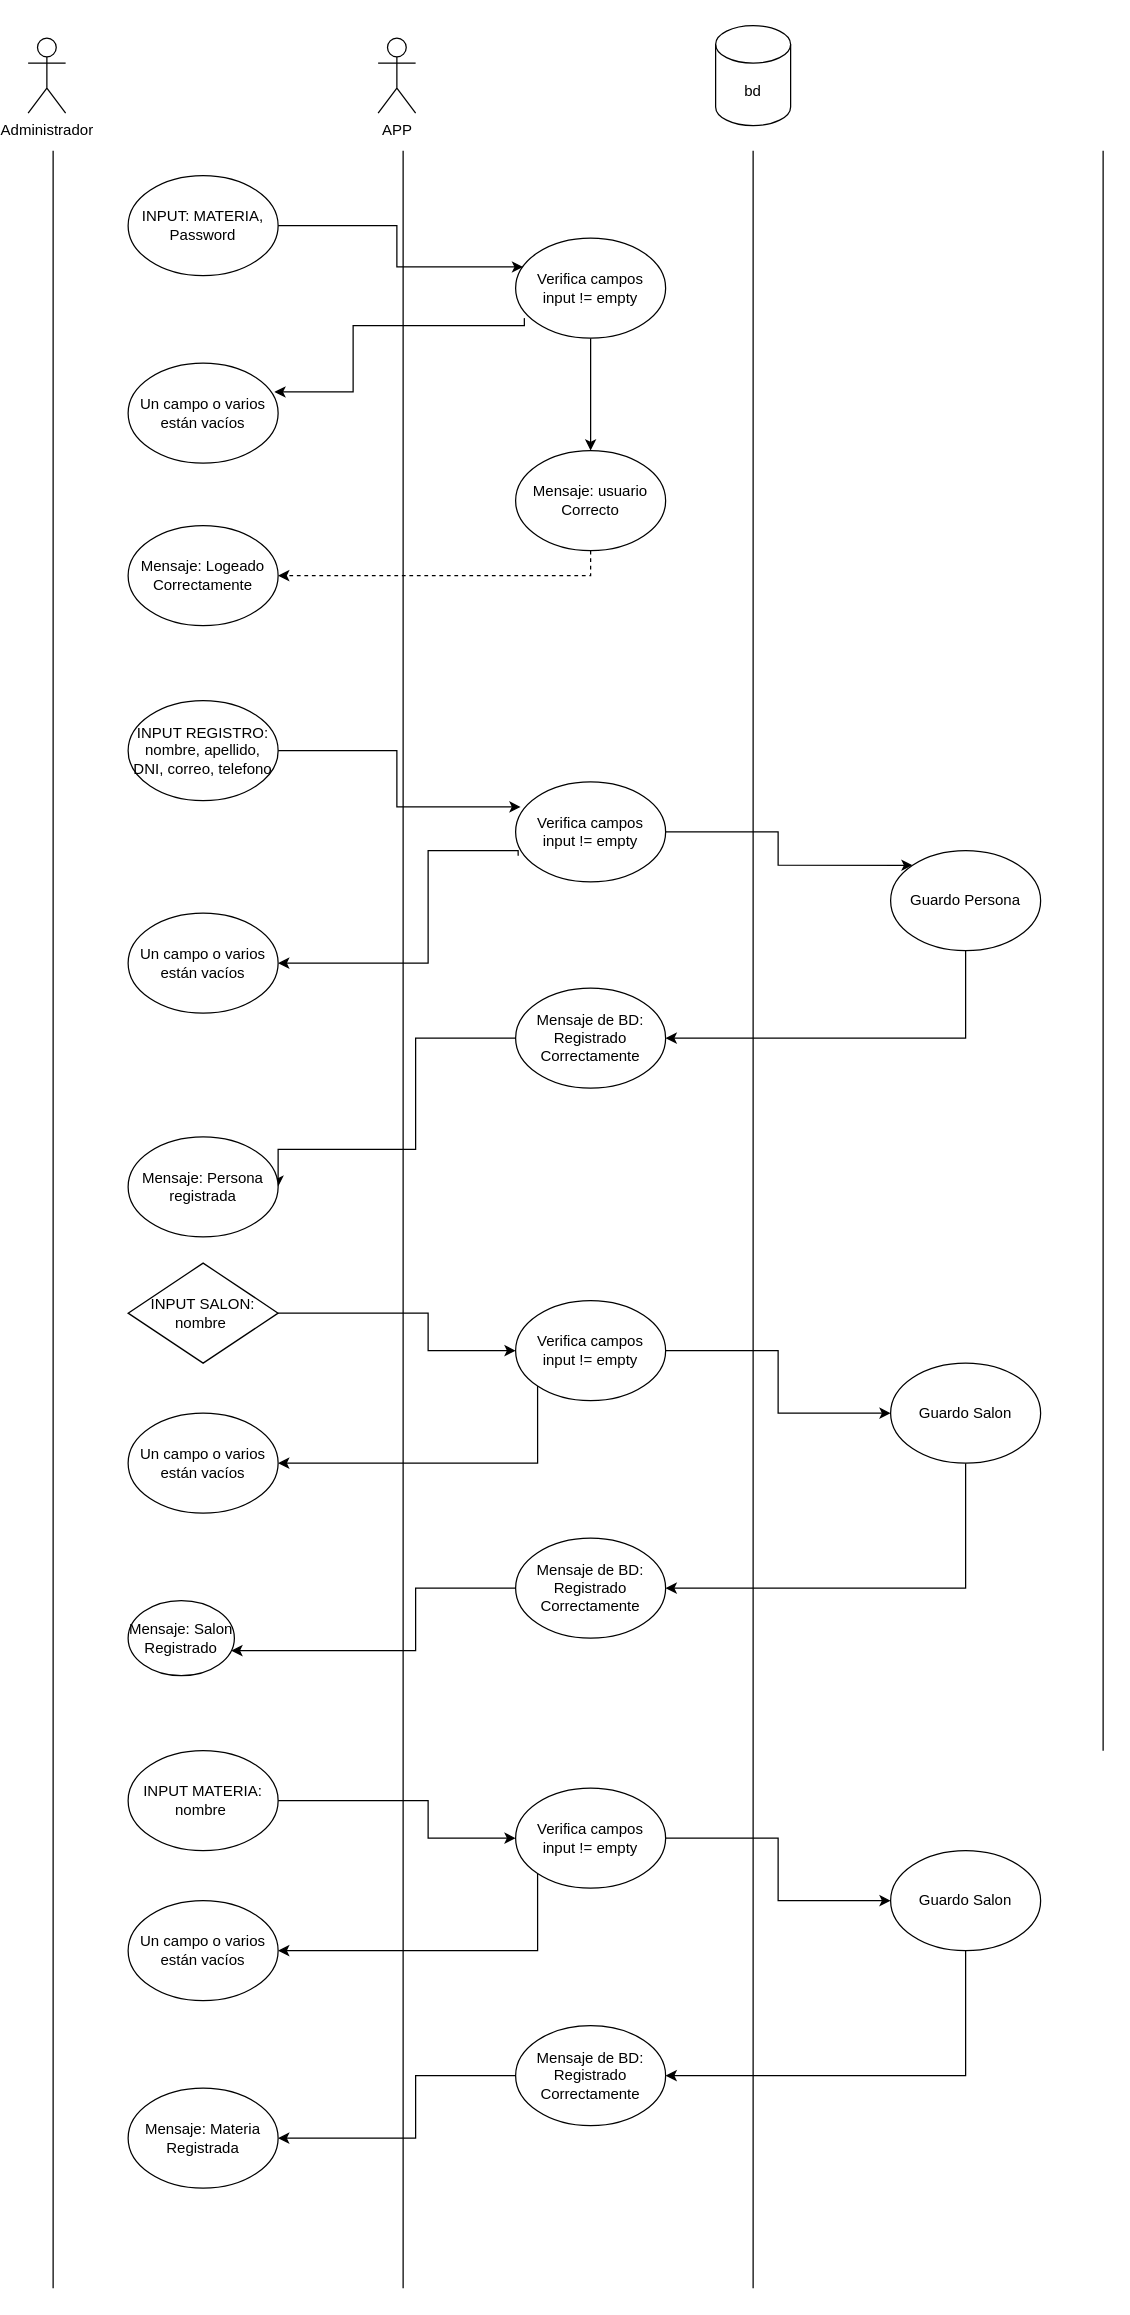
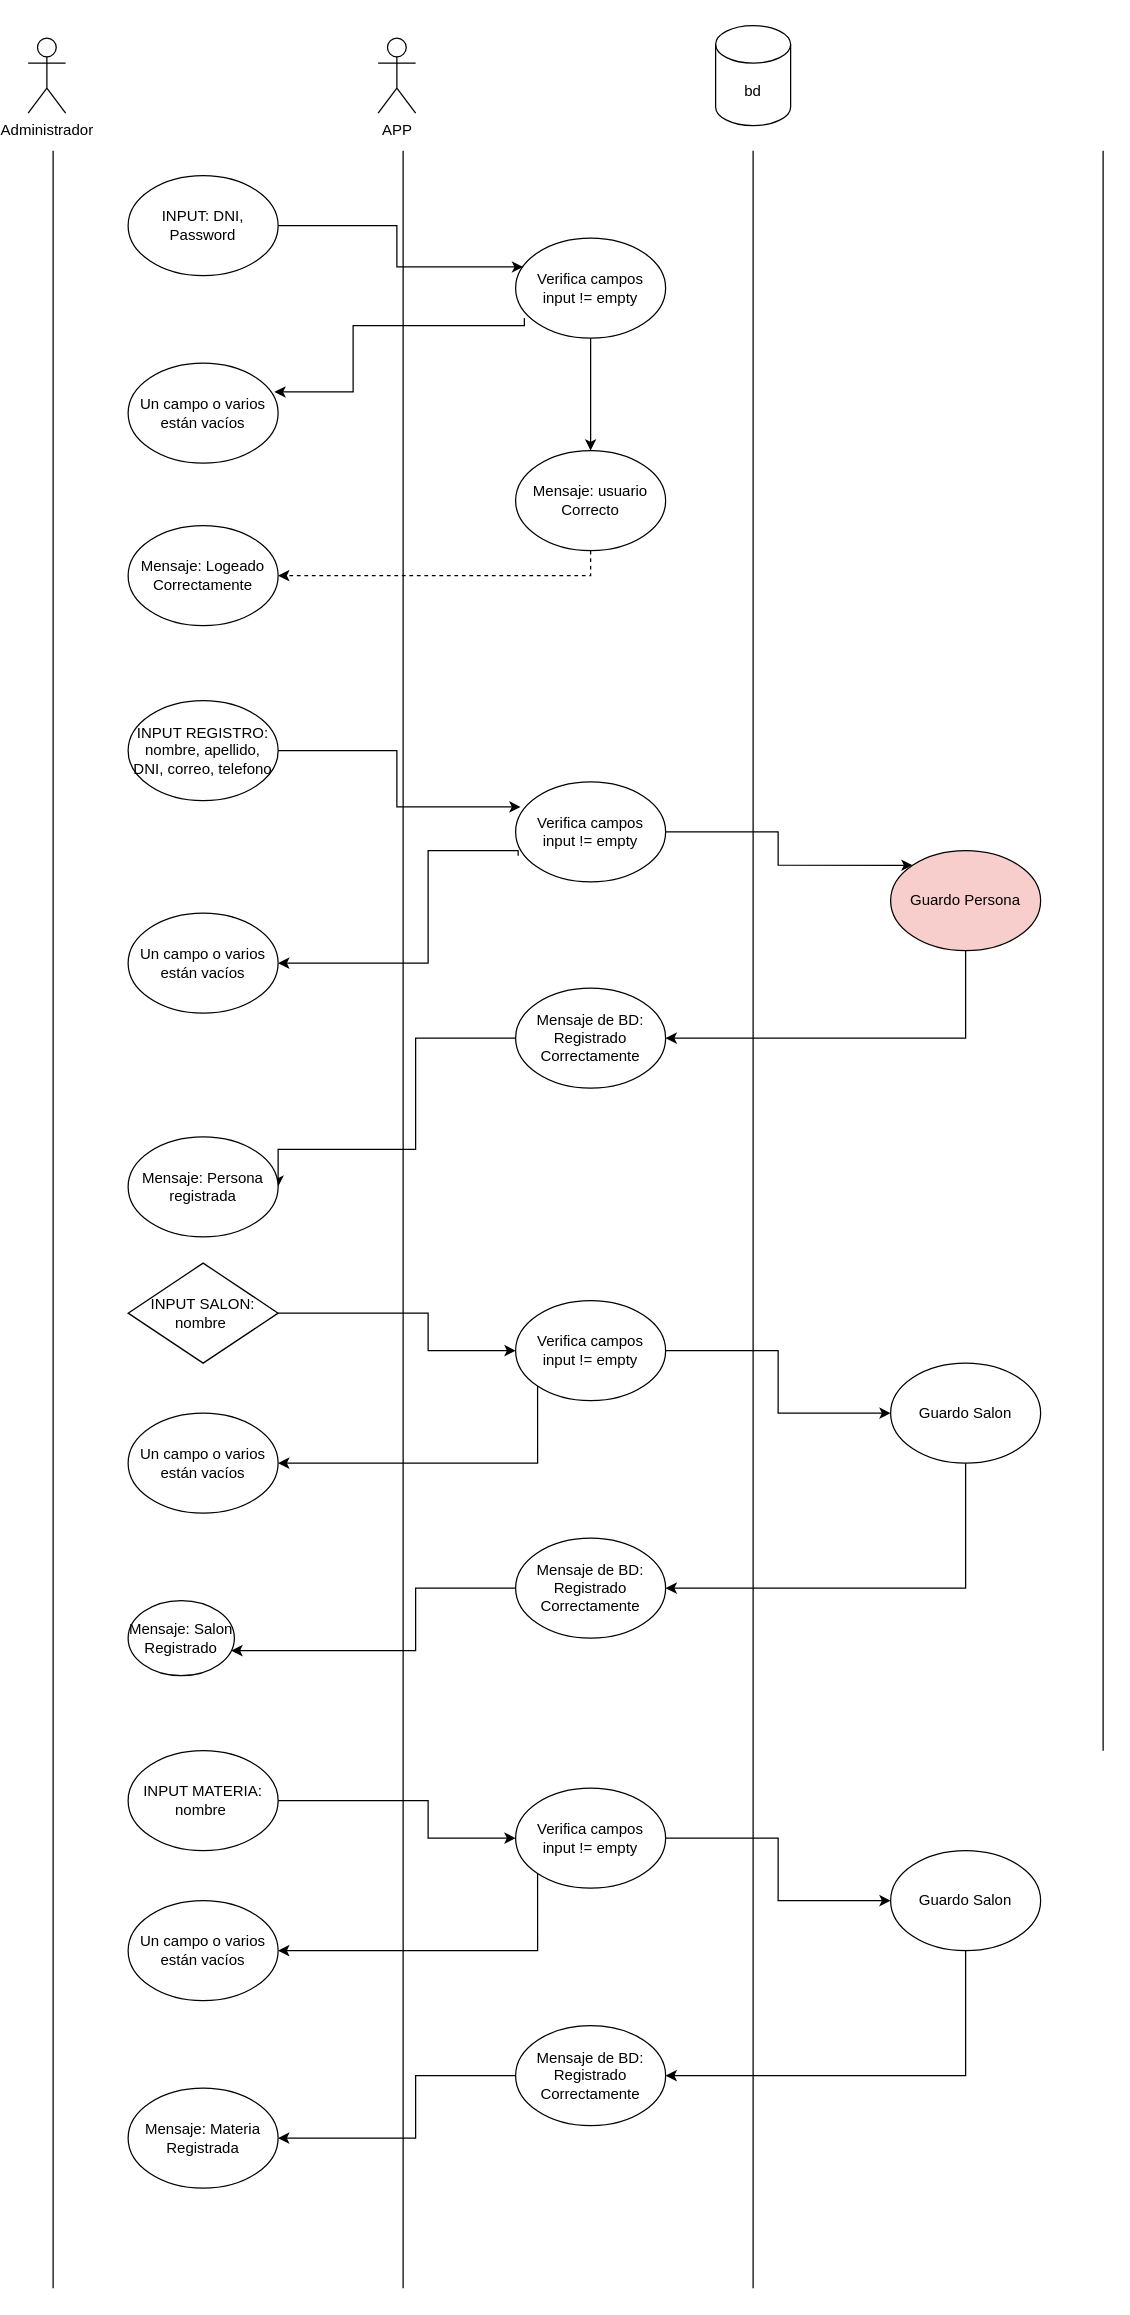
(203, 226) -> (203, 226)
(966, 901) -> (966, 901)
